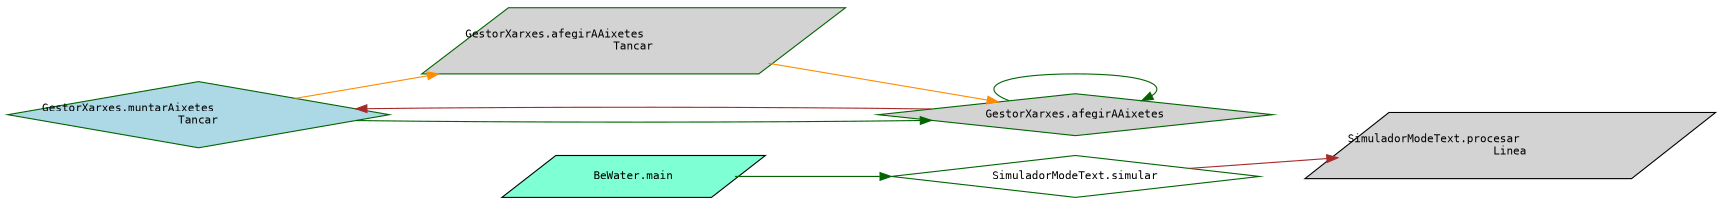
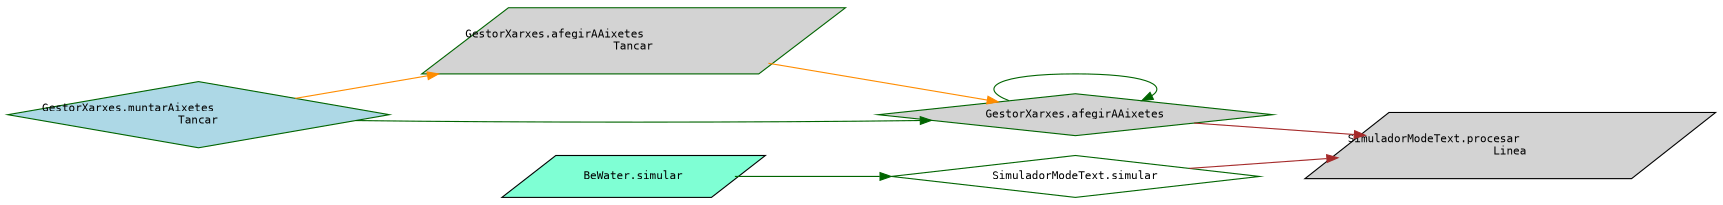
(649, 107) -> (1274, 129)
(634, 176) -> (634, 176)
